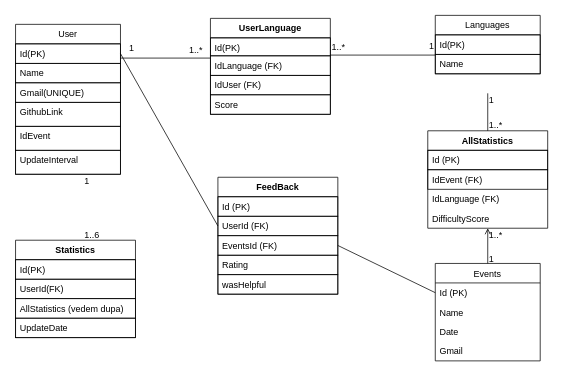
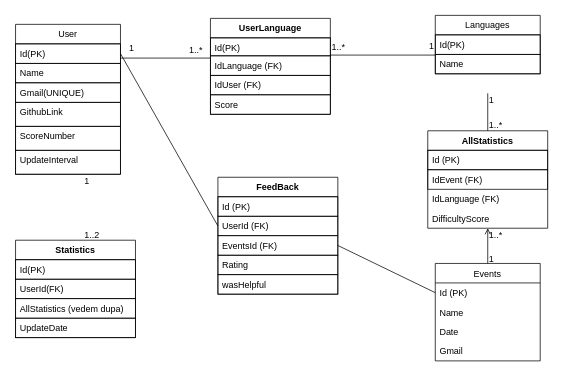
(37, 137) -> (47, 137)
(92, 236) -> (92, 236)
